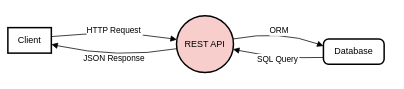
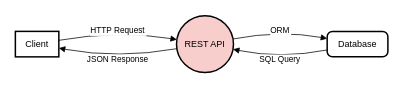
(30, 40) -> (37, 44)
(354, 51) -> (358, 44)
